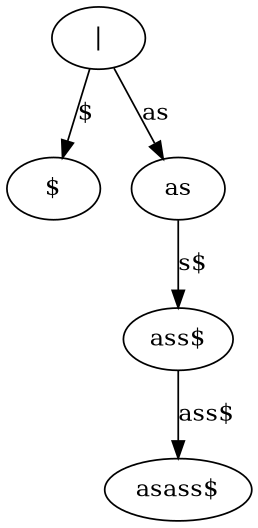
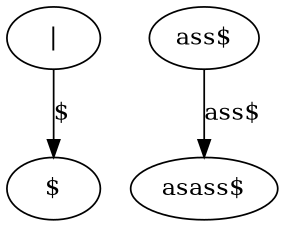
(178, 189) -> none
